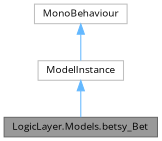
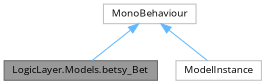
(81, 104) -> (111, 45)
